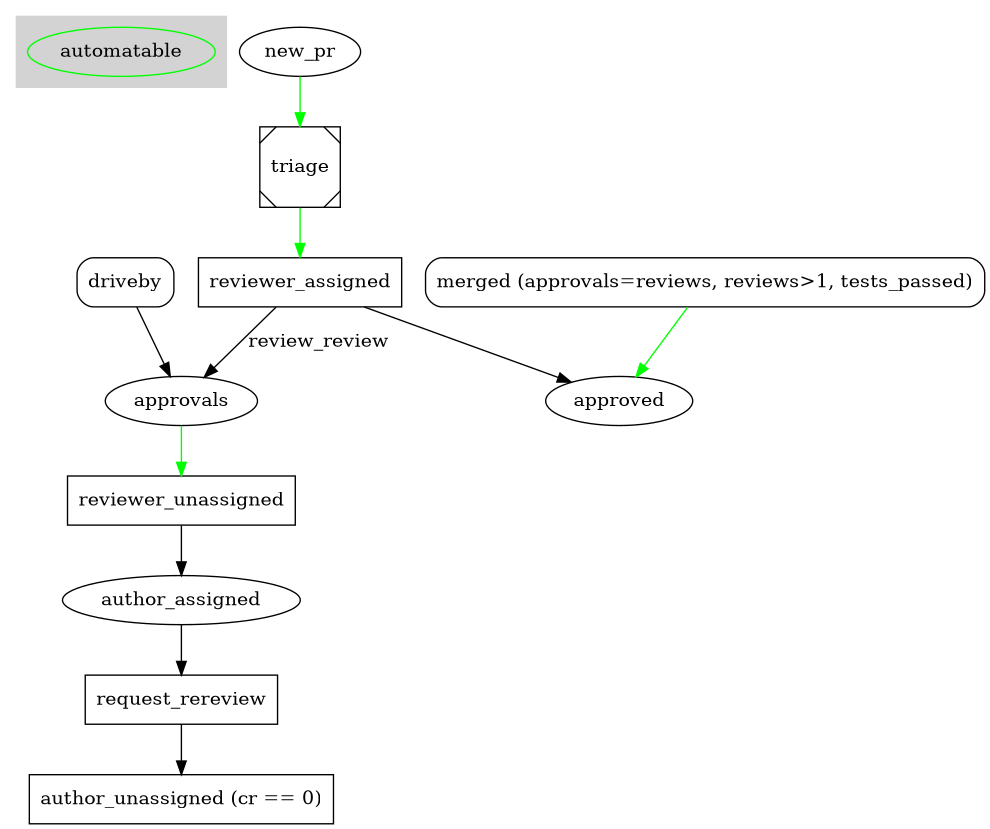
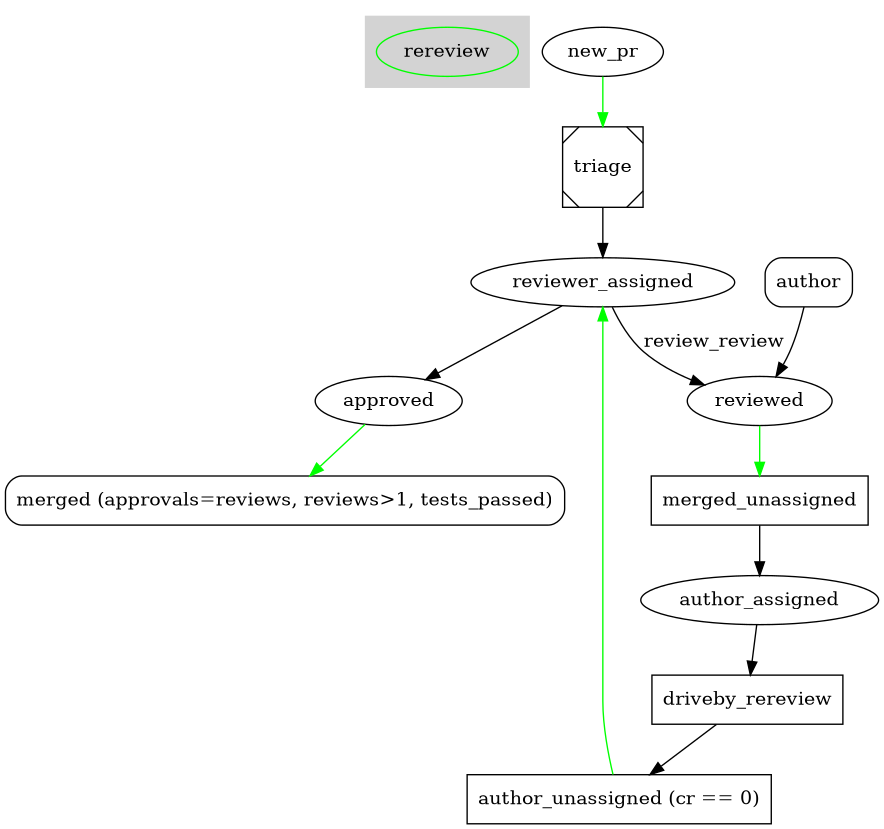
(121, 52) -> (447, 52)
(300, 226) -> (603, 226)
(125, 282) -> (809, 282)
(300, 282) -> (603, 282)
(666, 337) -> (343, 445)
(181, 401) -> (760, 401)
(181, 501) -> (760, 501)
none -> (603, 548)
(181, 700) -> (747, 700)
